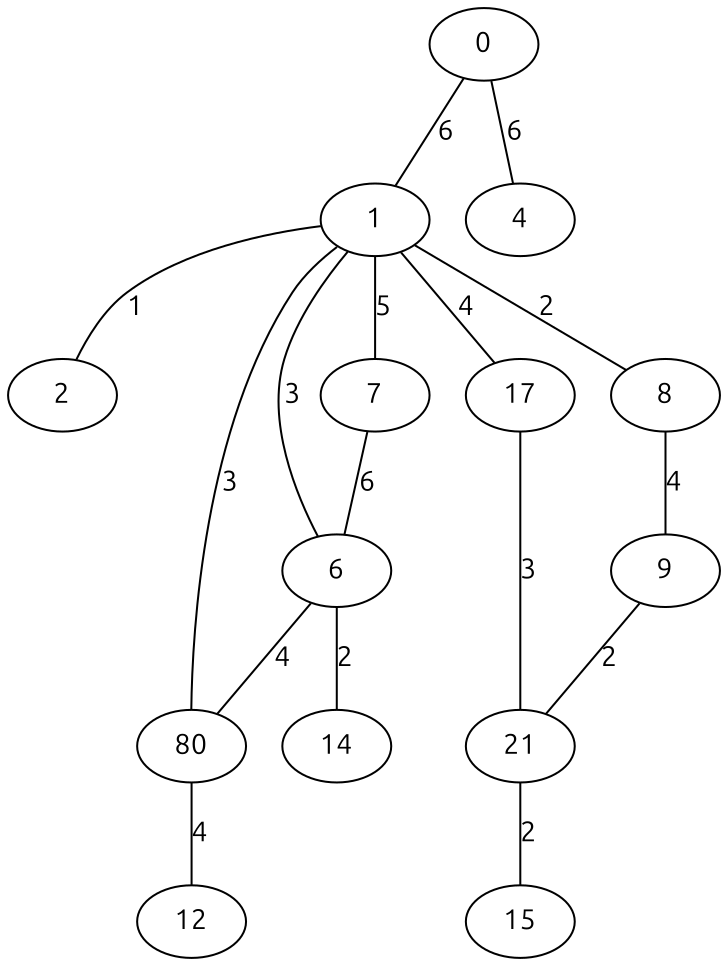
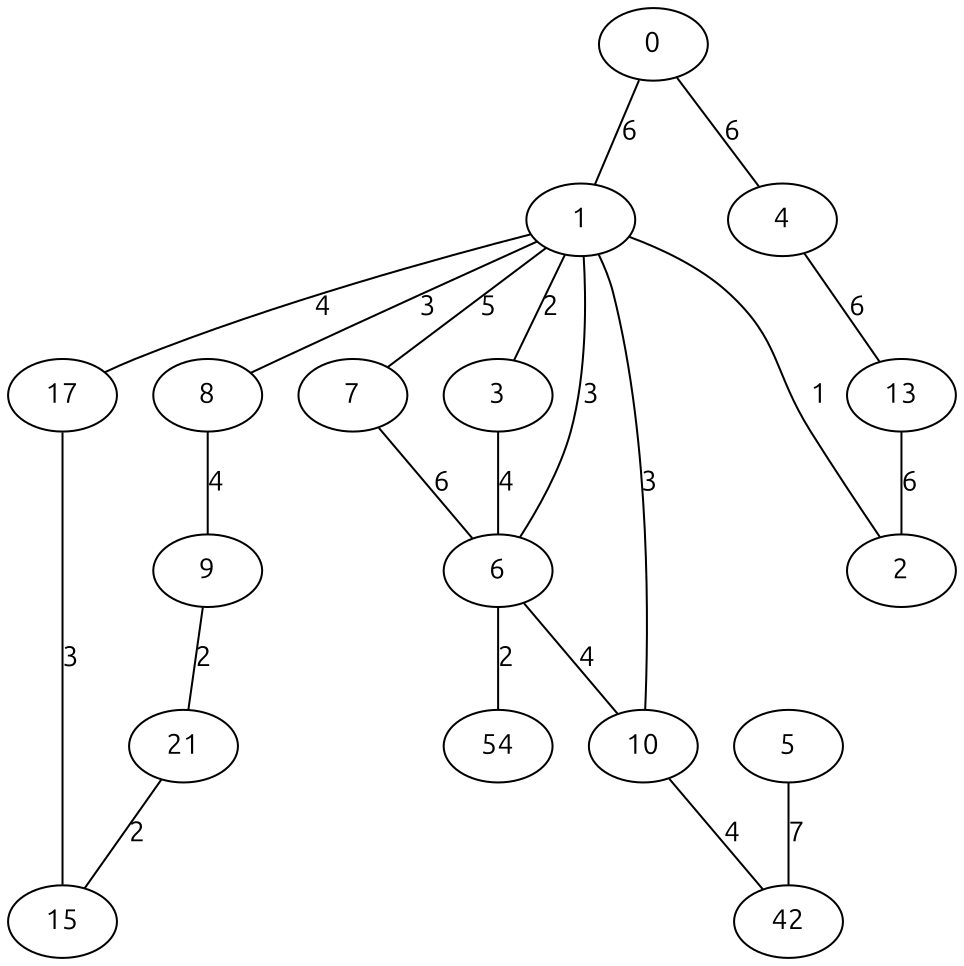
(548, 308) -> (429, 308)
none -> (498, 395)
none -> (901, 395)
(520, 571) -> (63, 659)
(192, 746) -> (643, 746)
(337, 746) -> (498, 746)
none -> (789, 746)
(192, 922) -> (789, 922)
